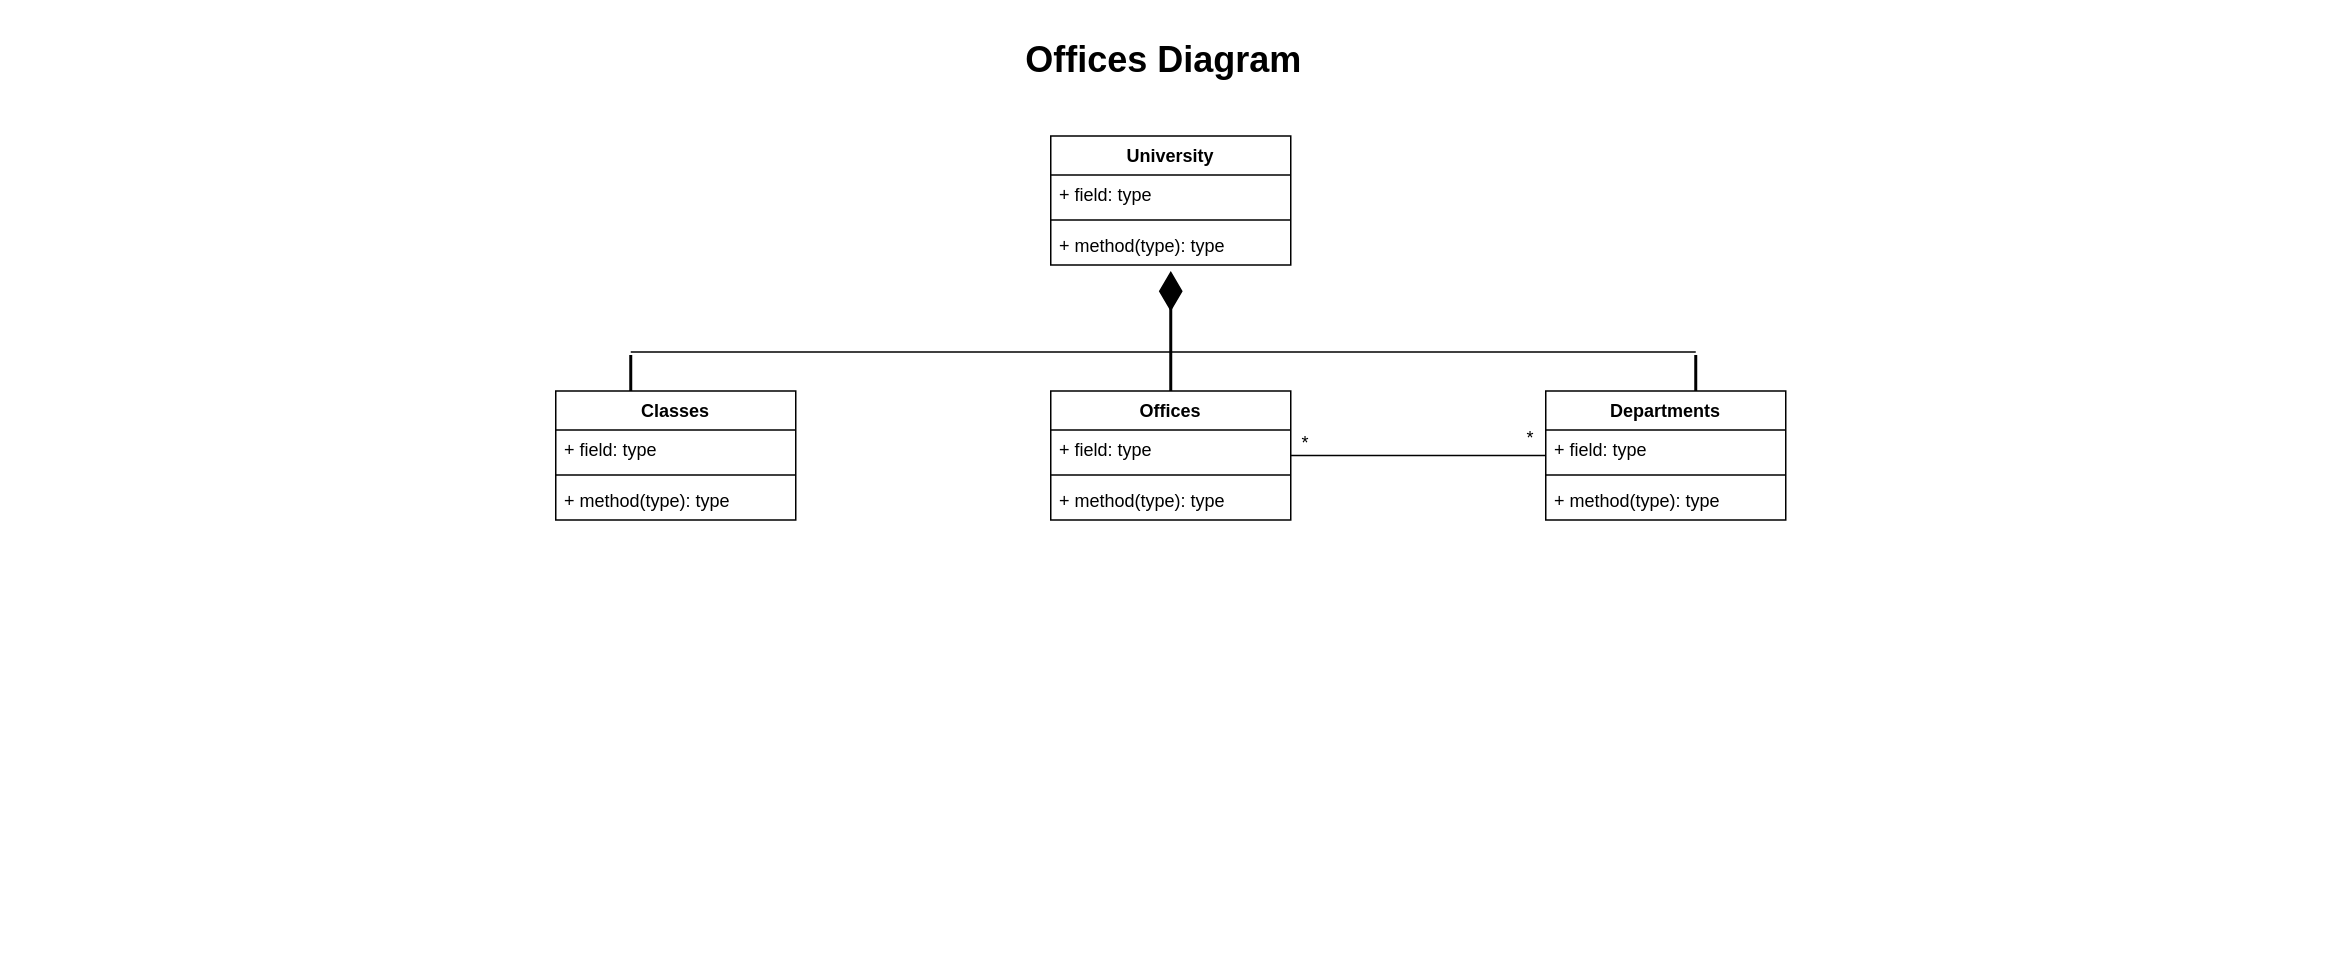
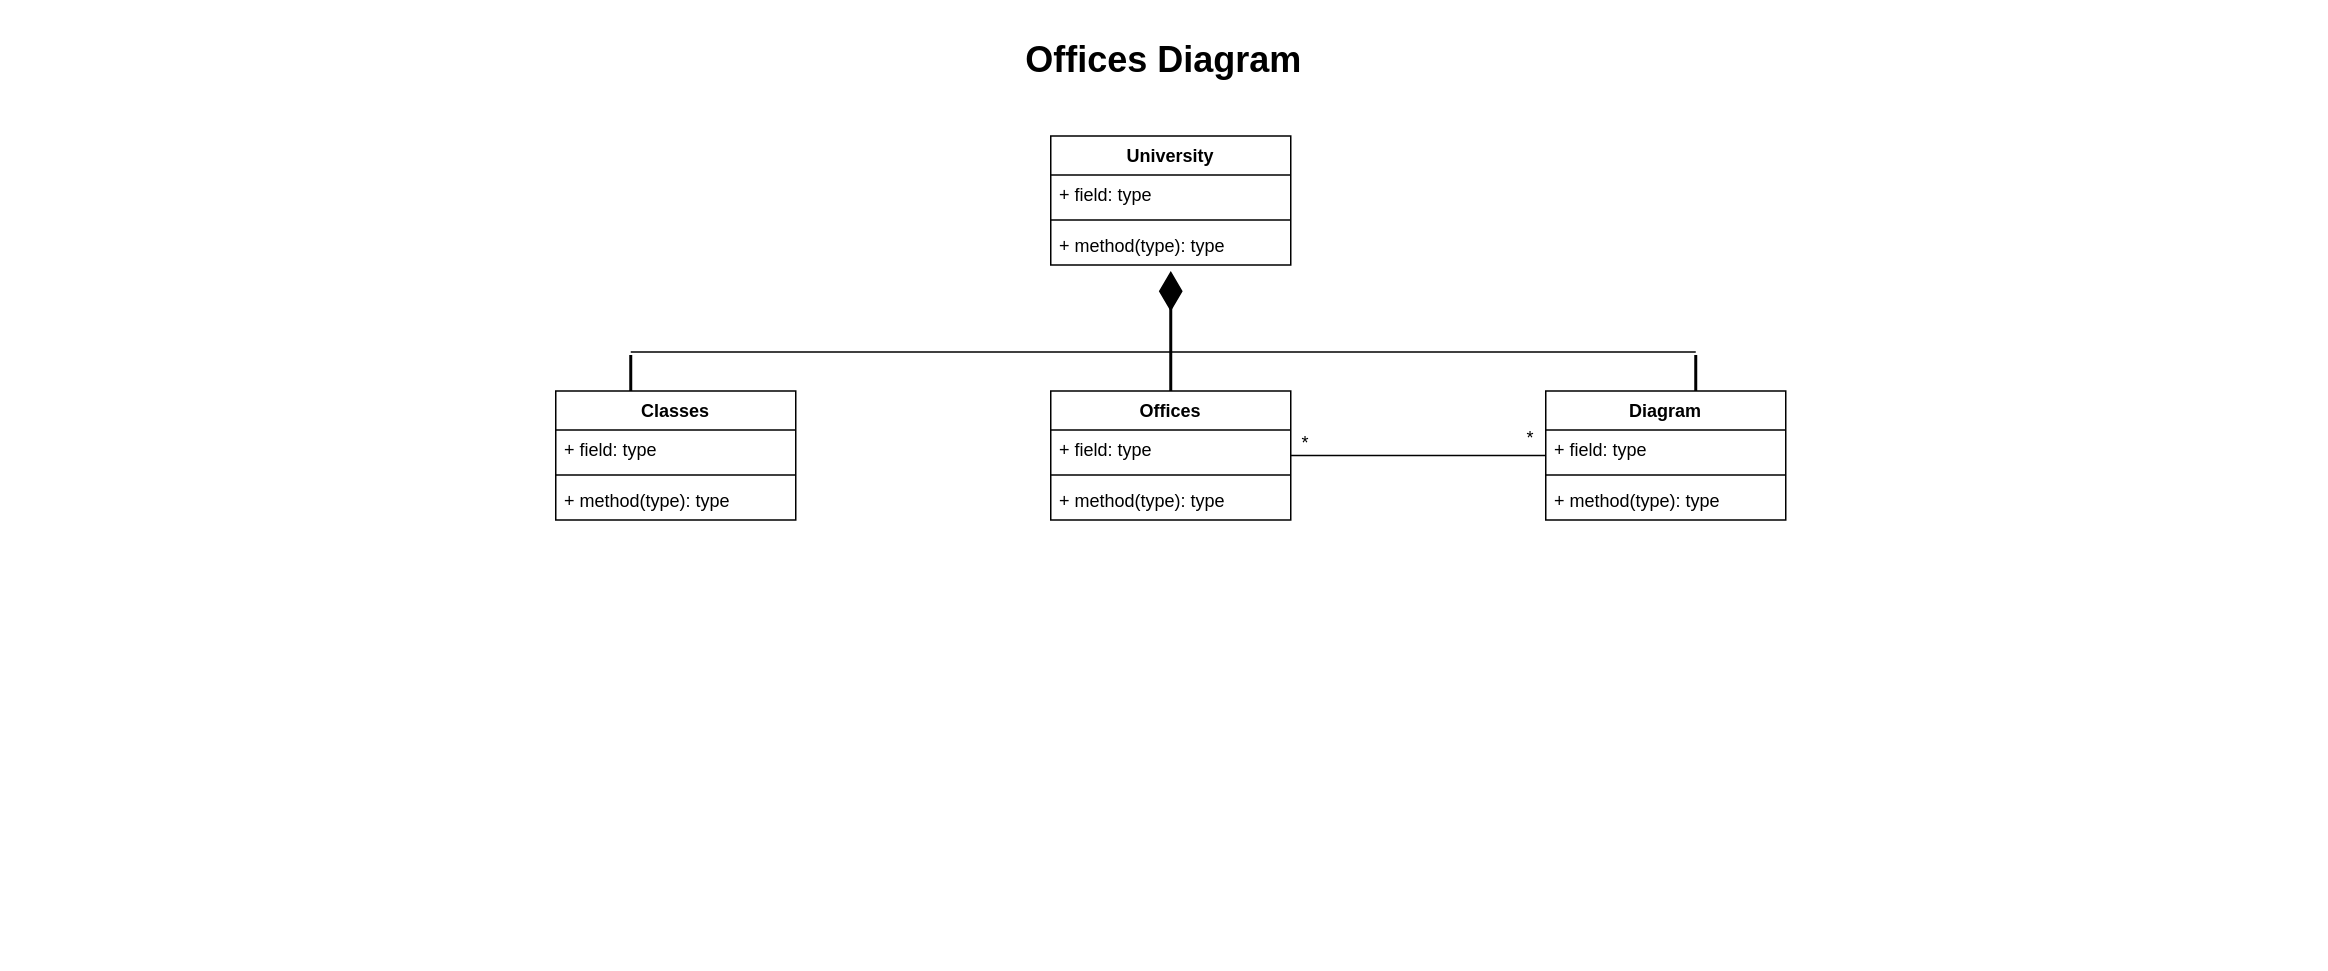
(1665, 411) -> (1665, 411)
